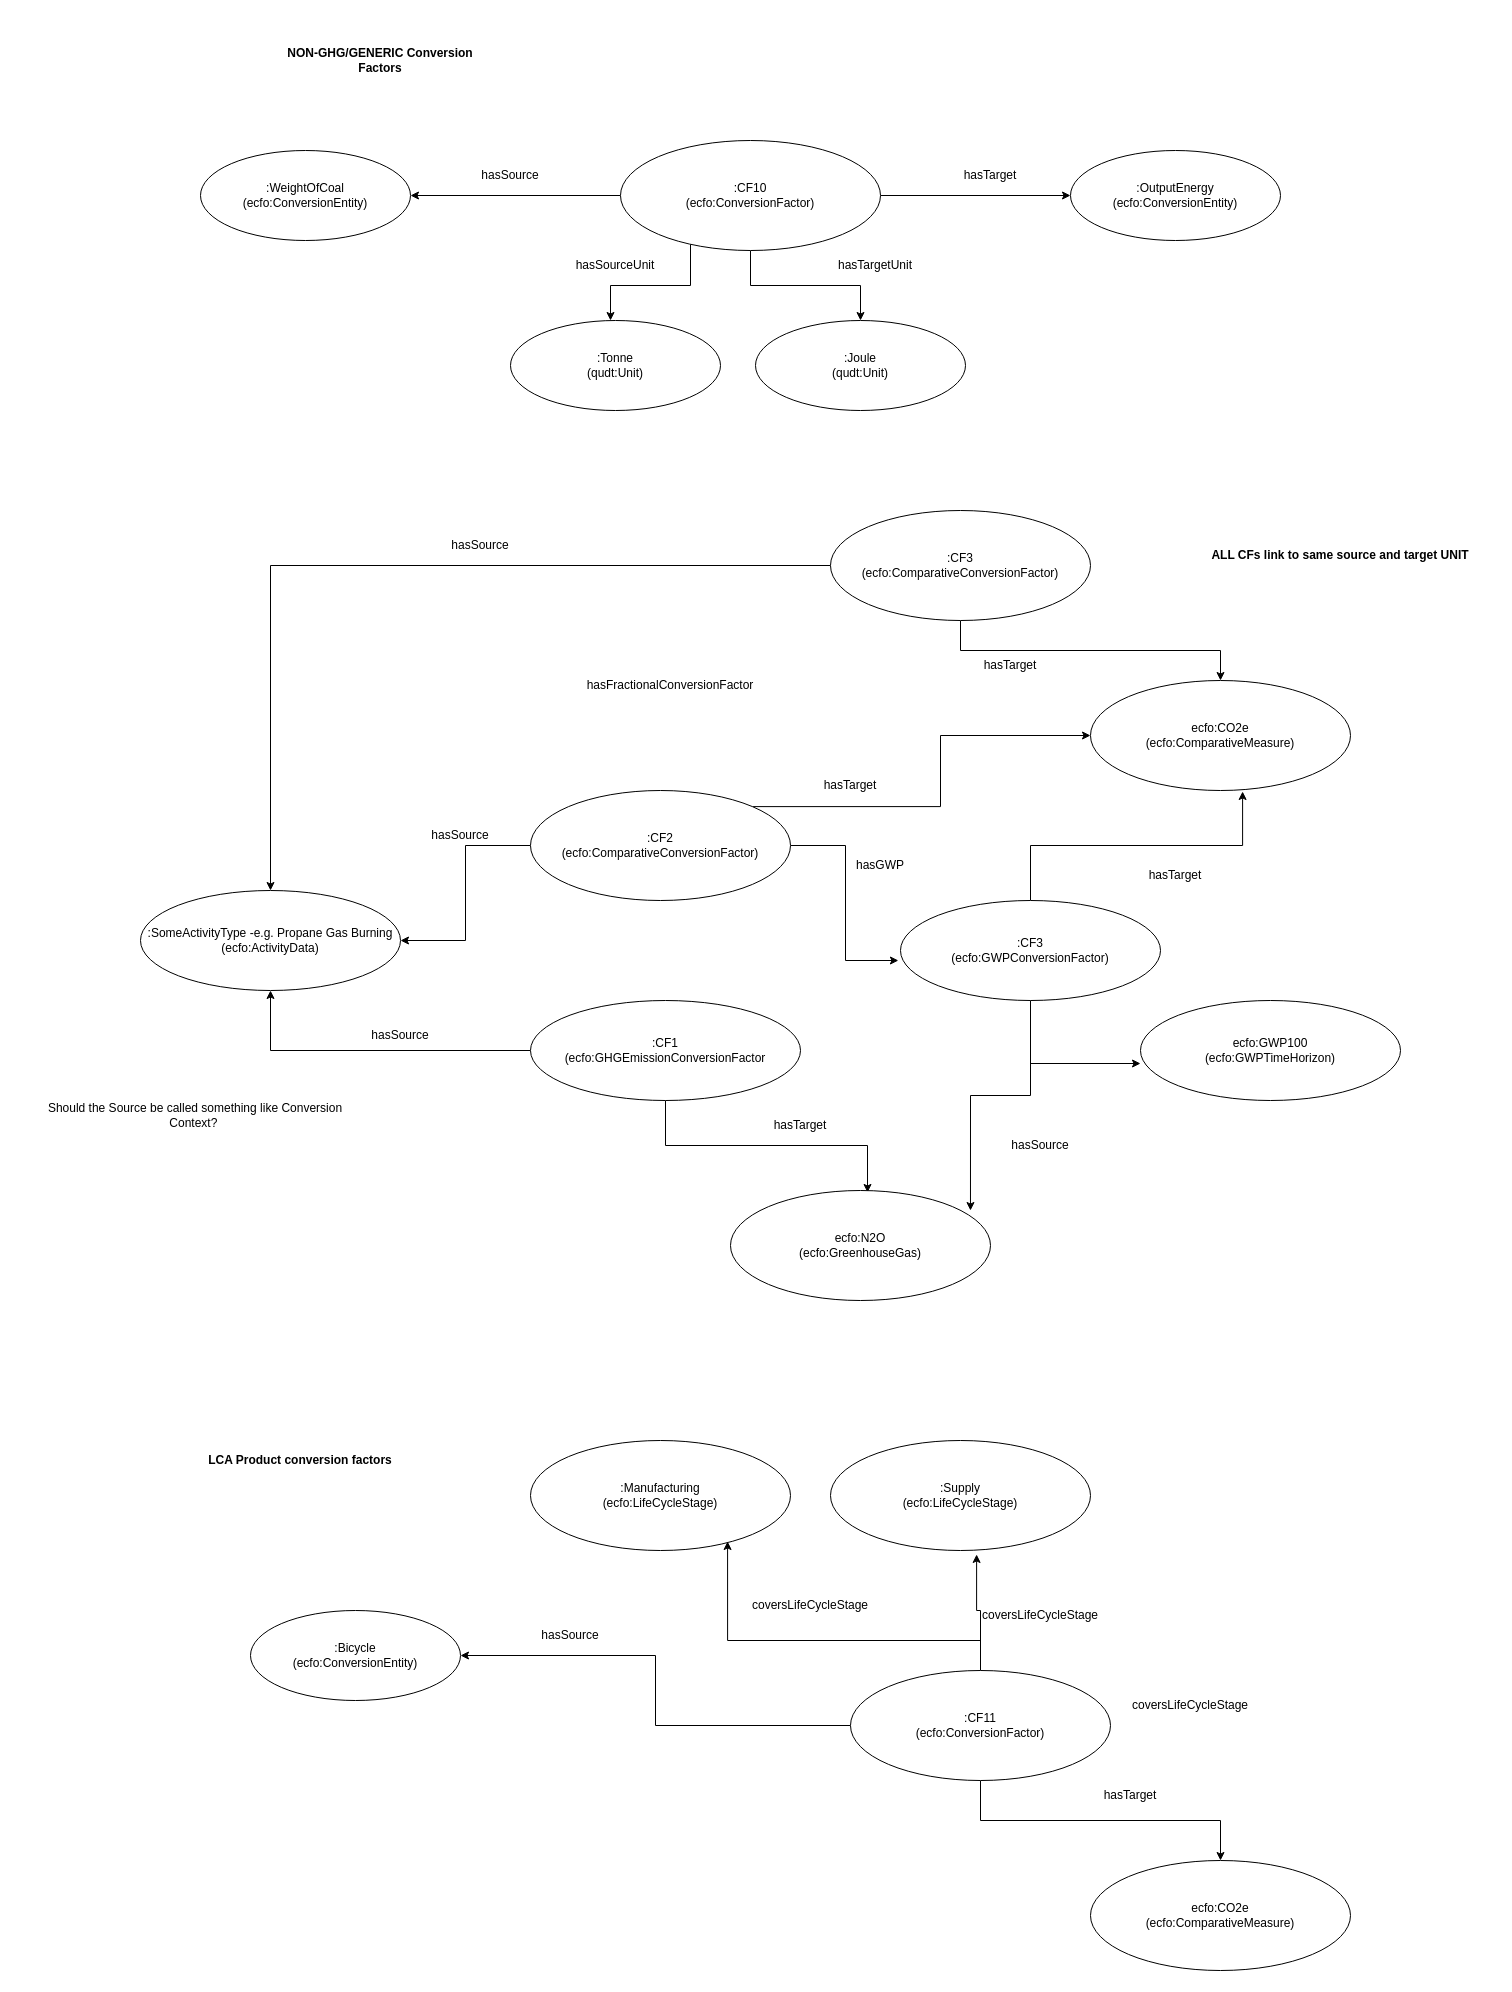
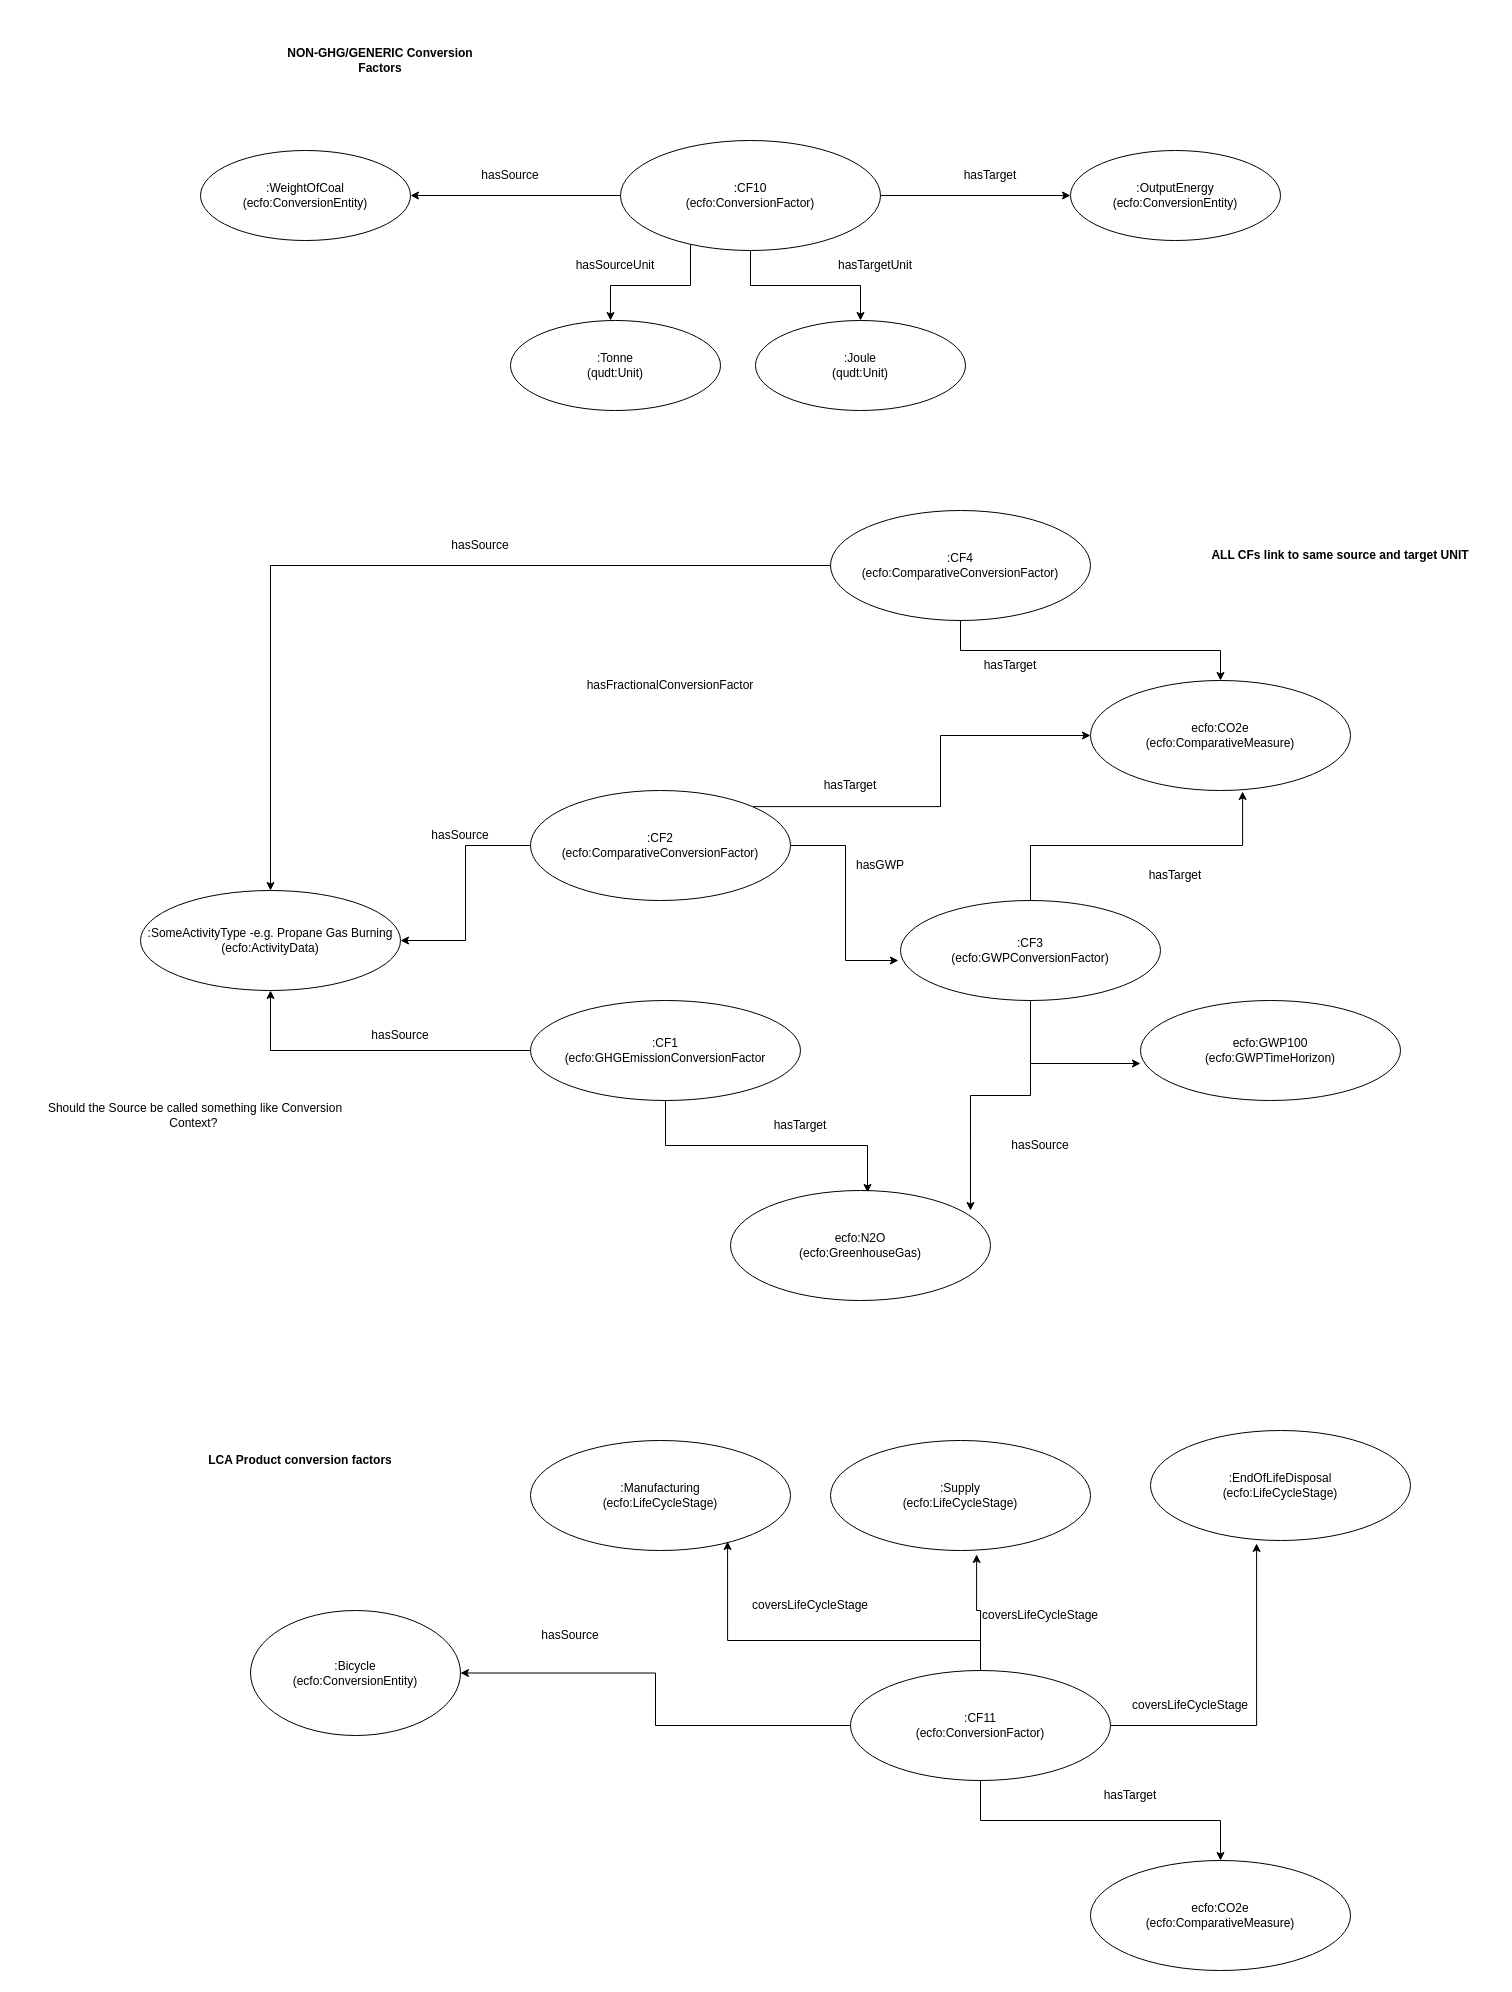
(961, 566) -> (961, 566)
none -> (1281, 1486)
(356, 1656) -> (356, 1673)
none -> (1257, 1711)
